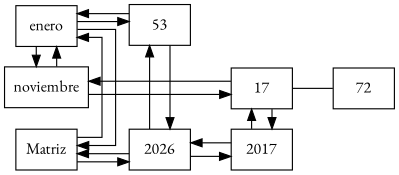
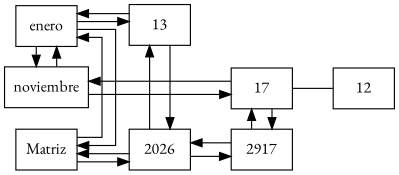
(160, 25) -> (160, 25)
(364, 88) -> (364, 88)
(262, 150) -> (262, 150)
